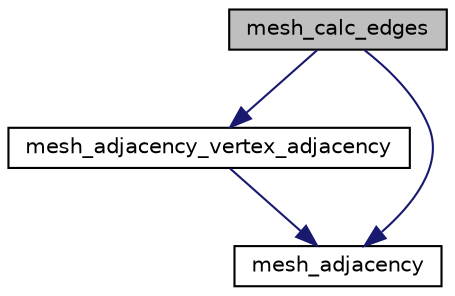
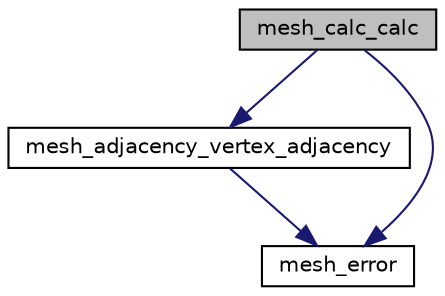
(338, 30) -> (338, 30)
(338, 266) -> (338, 266)
